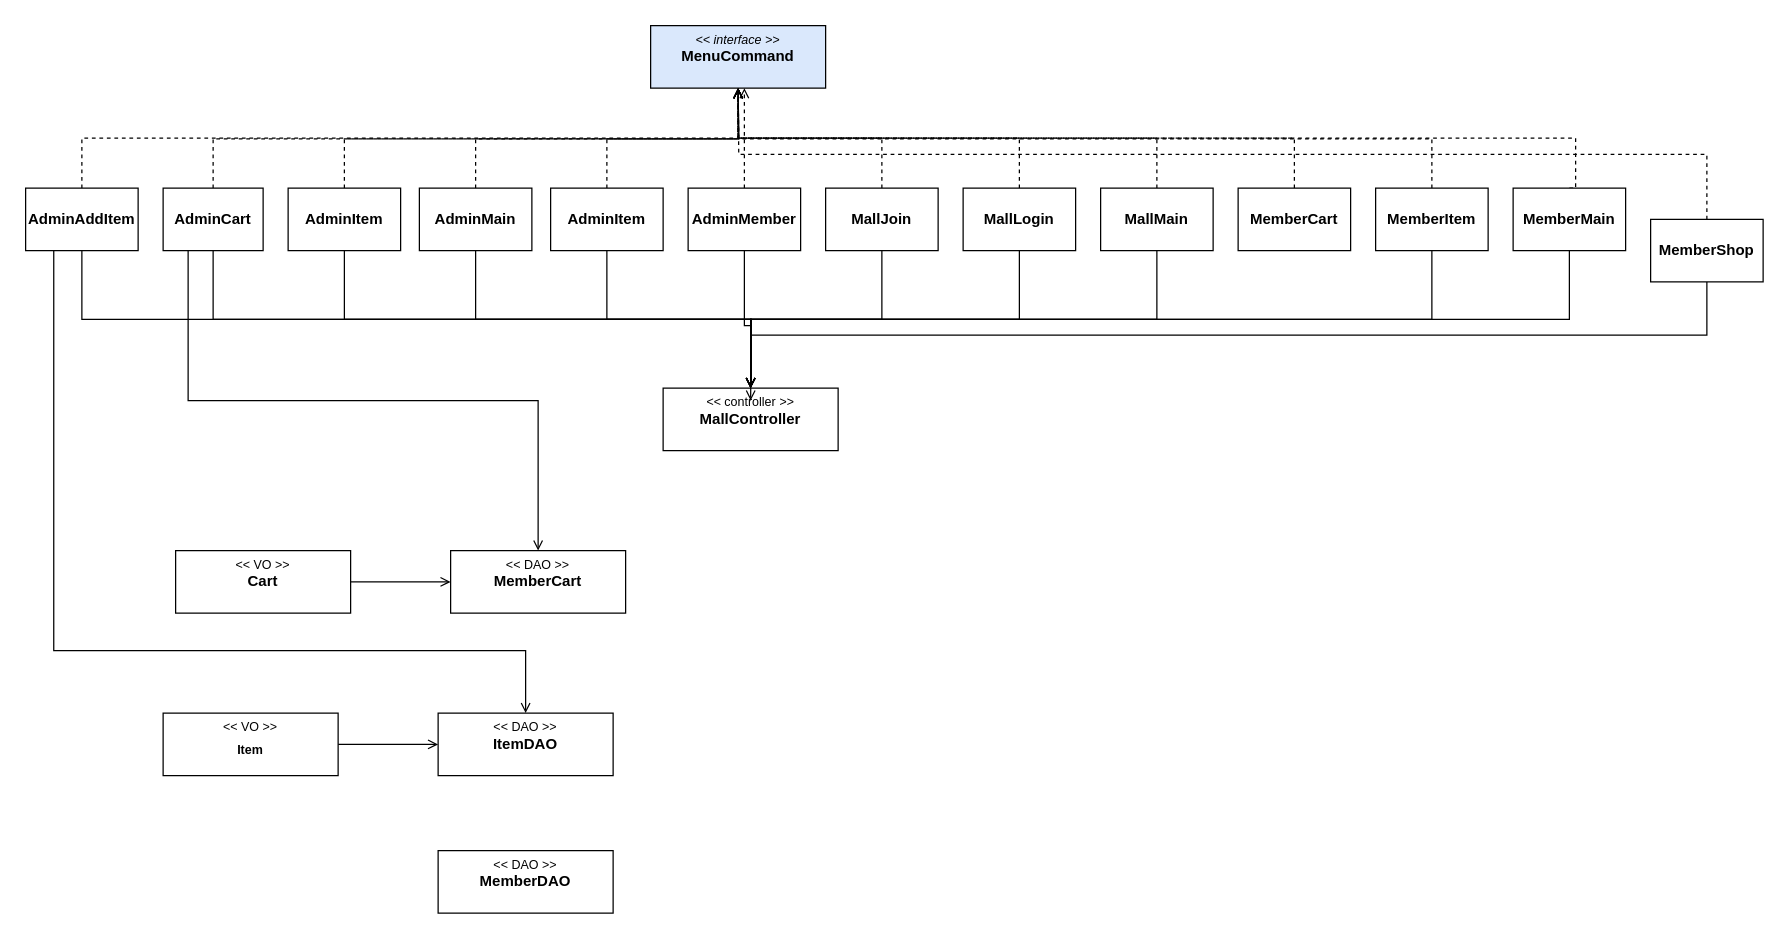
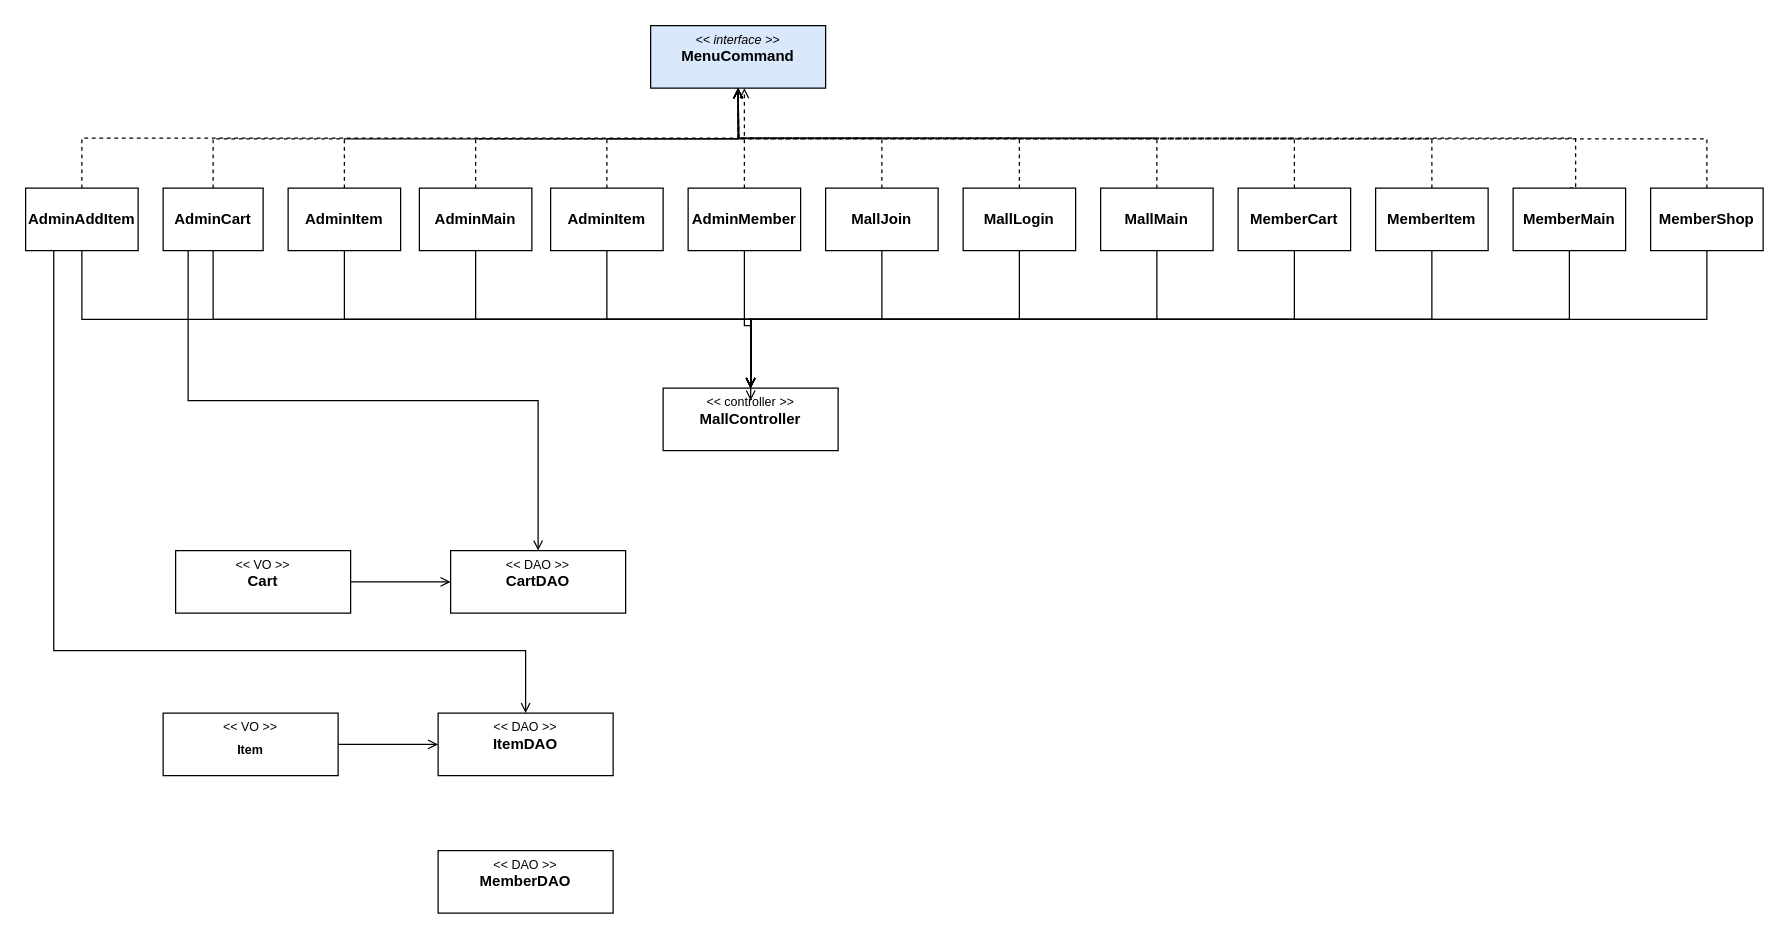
(1707, 251) -> (1707, 219)
none -> (1294, 283)
(493, 569) -> (486, 569)
